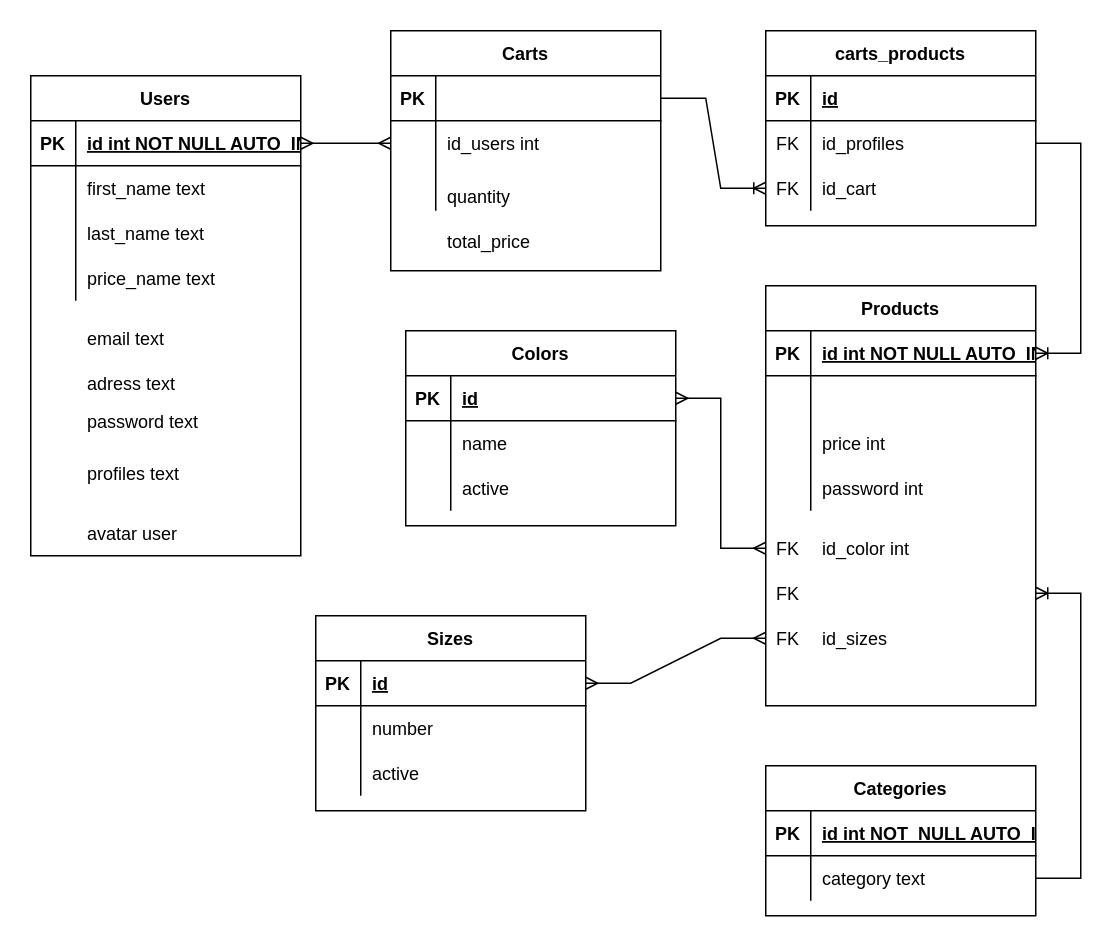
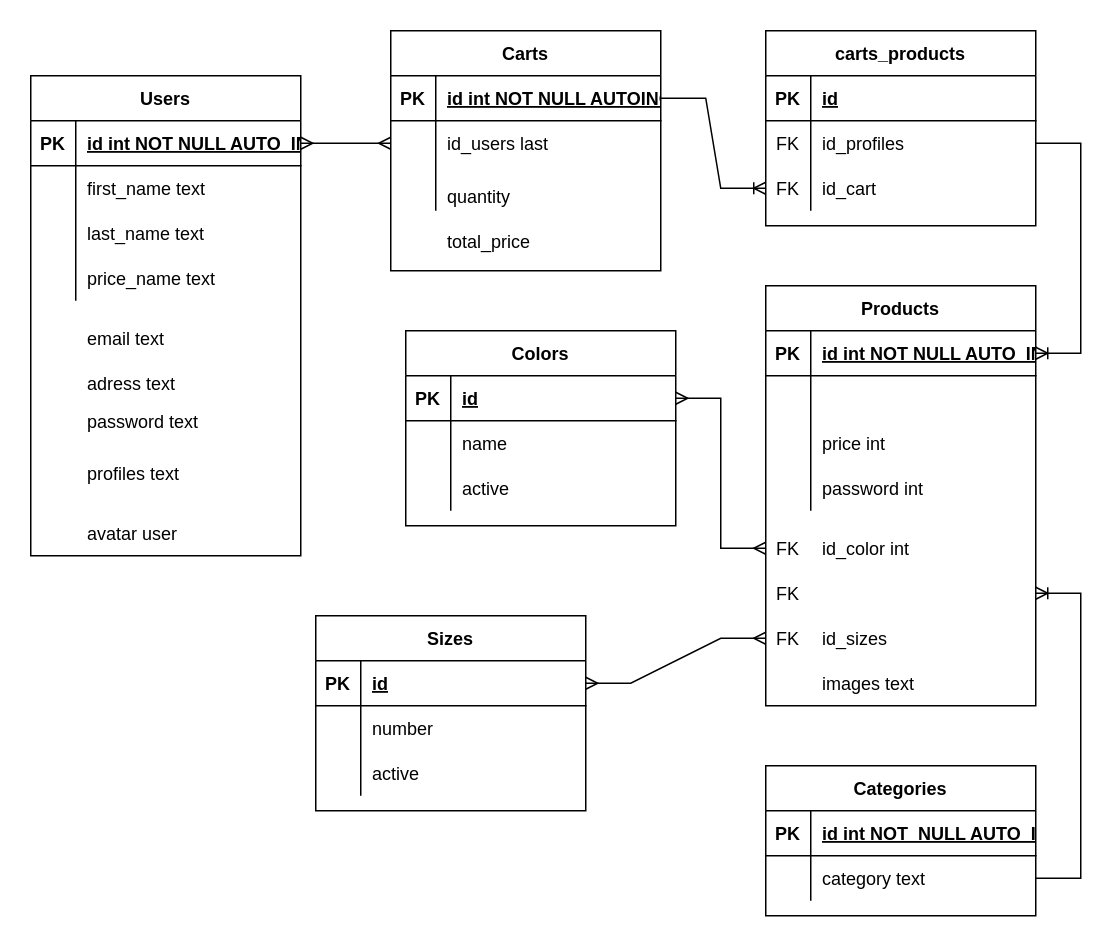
none -> (548, 98)
(500, 144) -> (506, 144)
none -> (923, 683)
